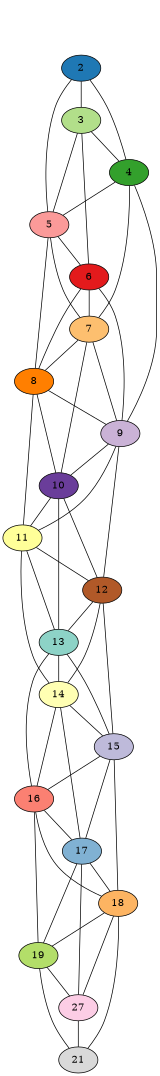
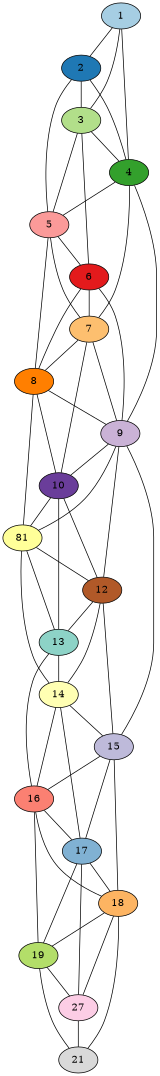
none -> (121, 16)
(22, 538) -> (22, 538)
(91, 693) -> (154, 591)
